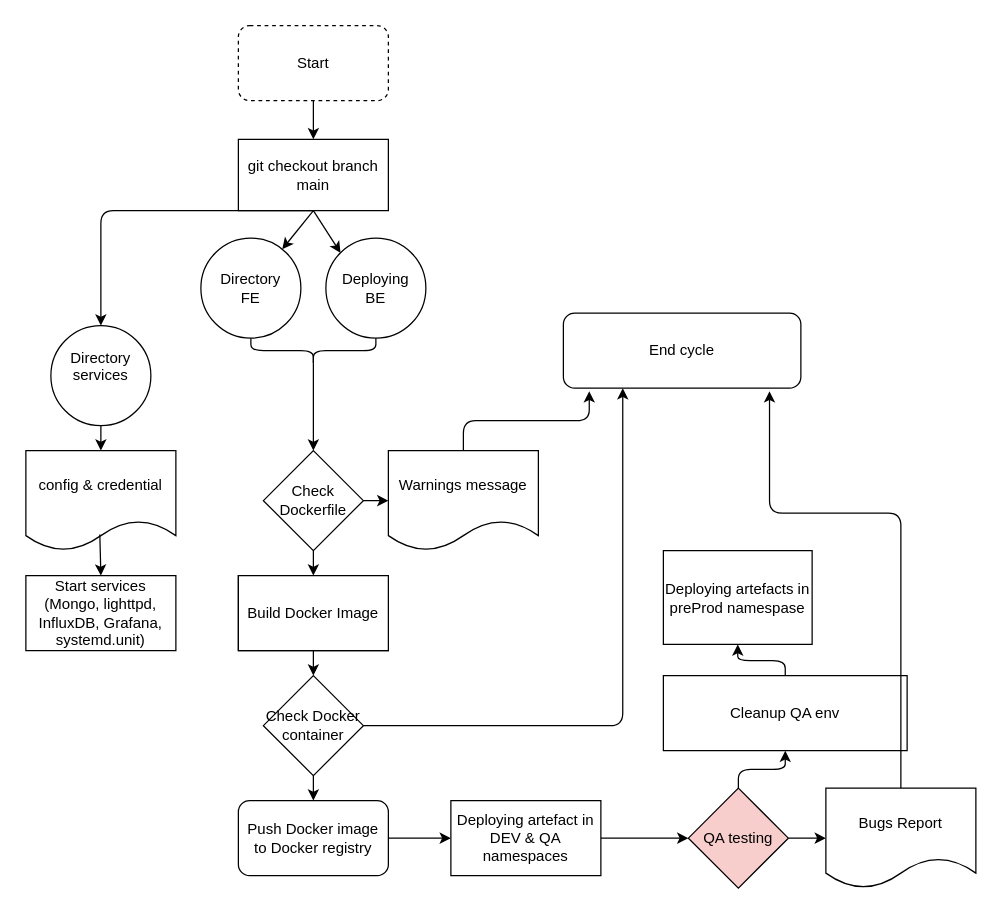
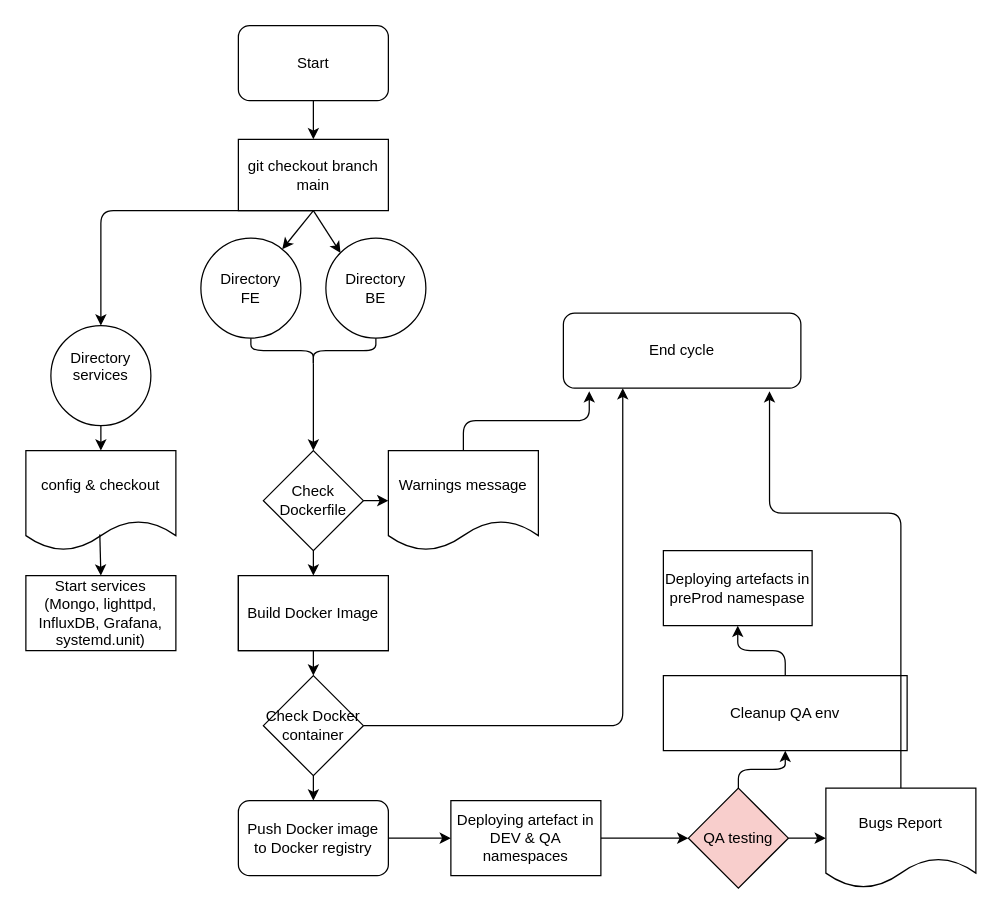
(313, 63) -> (313, 63)
(376, 288) -> (376, 288)
(101, 486) -> (101, 486)
(738, 598) -> (738, 588)
